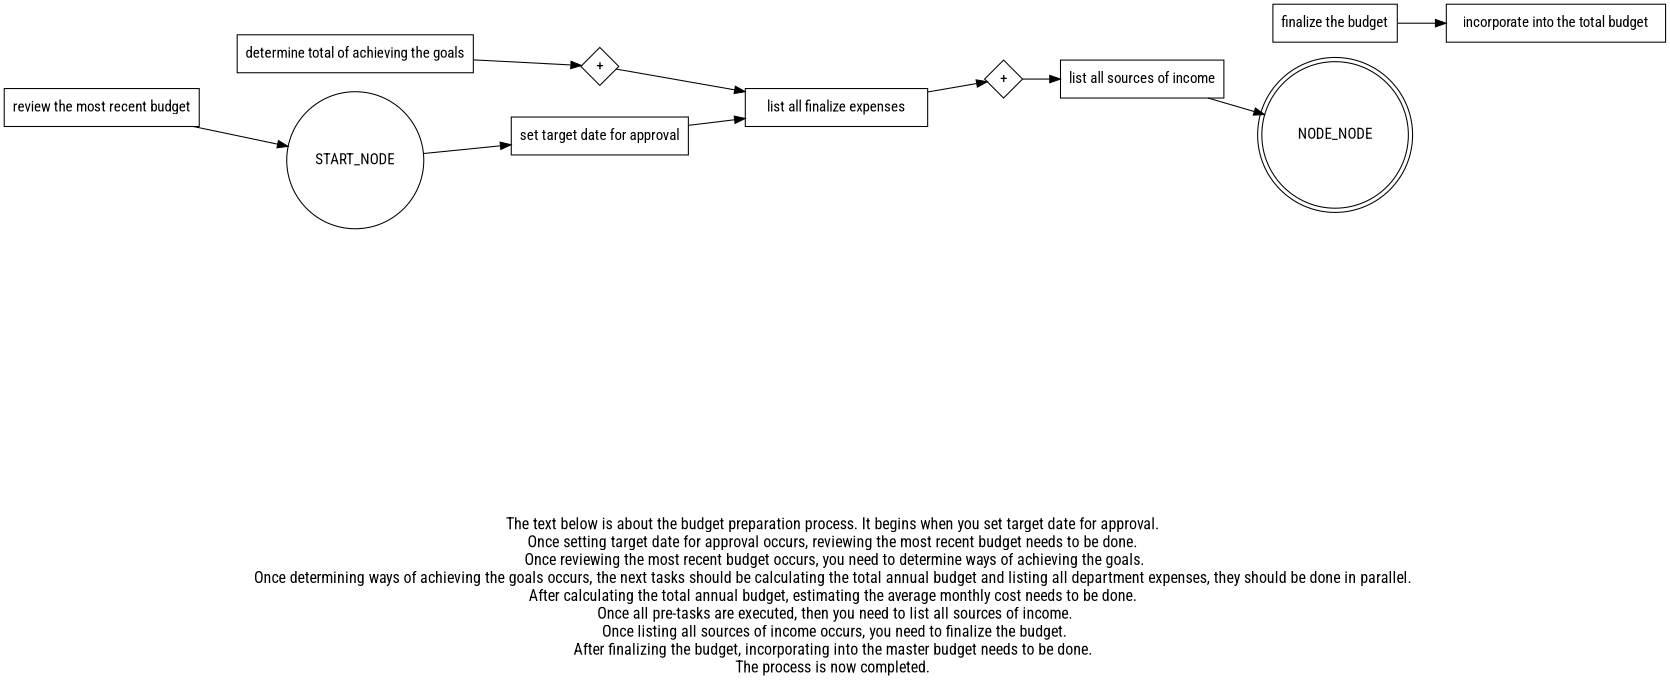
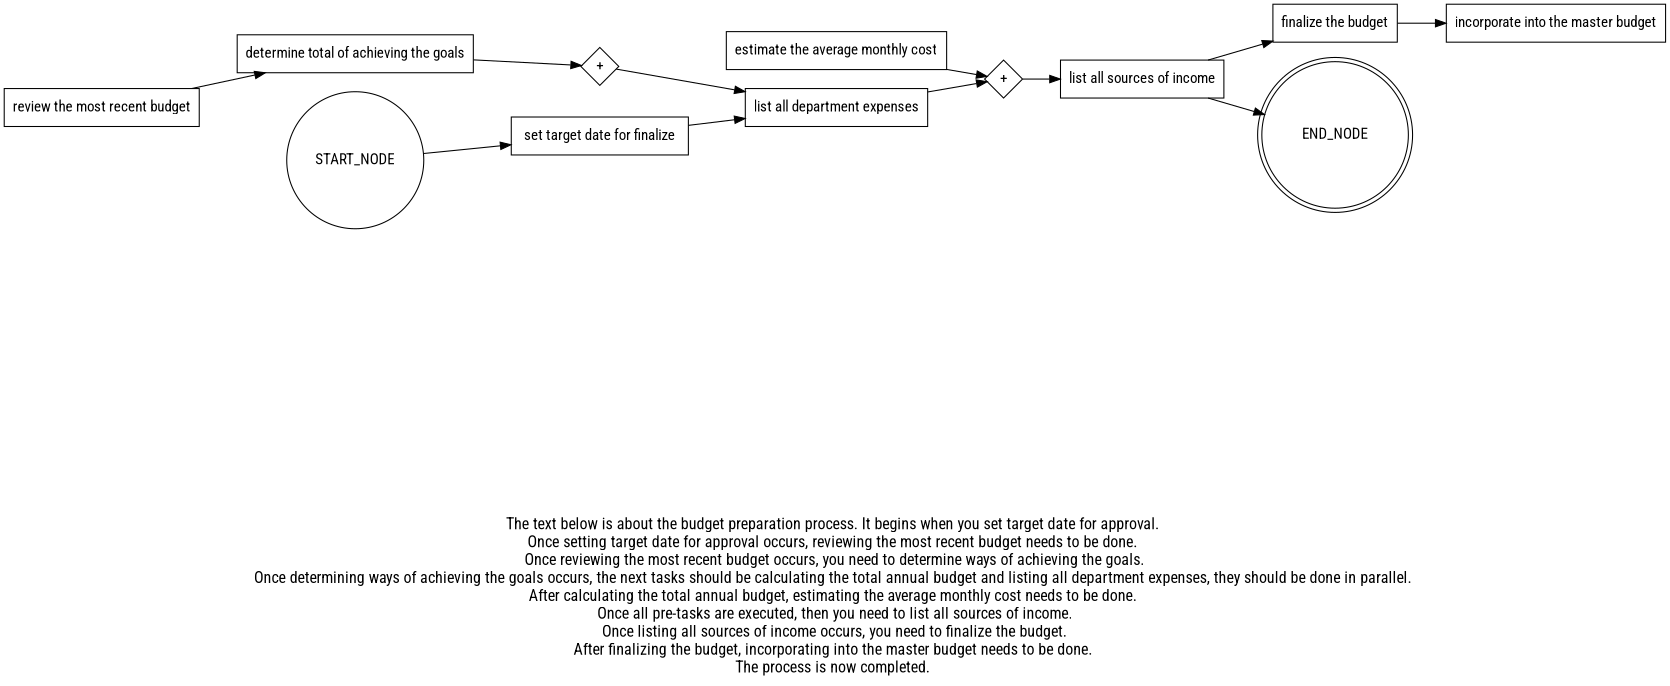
(1556, 23) -> (1556, 23)
none -> (836, 51)
none -> (1235, 52)
(836, 108) -> (836, 108)
(236, 135) -> (223, 82)
(1335, 135) -> (1335, 135)
(600, 136) -> (600, 136)
